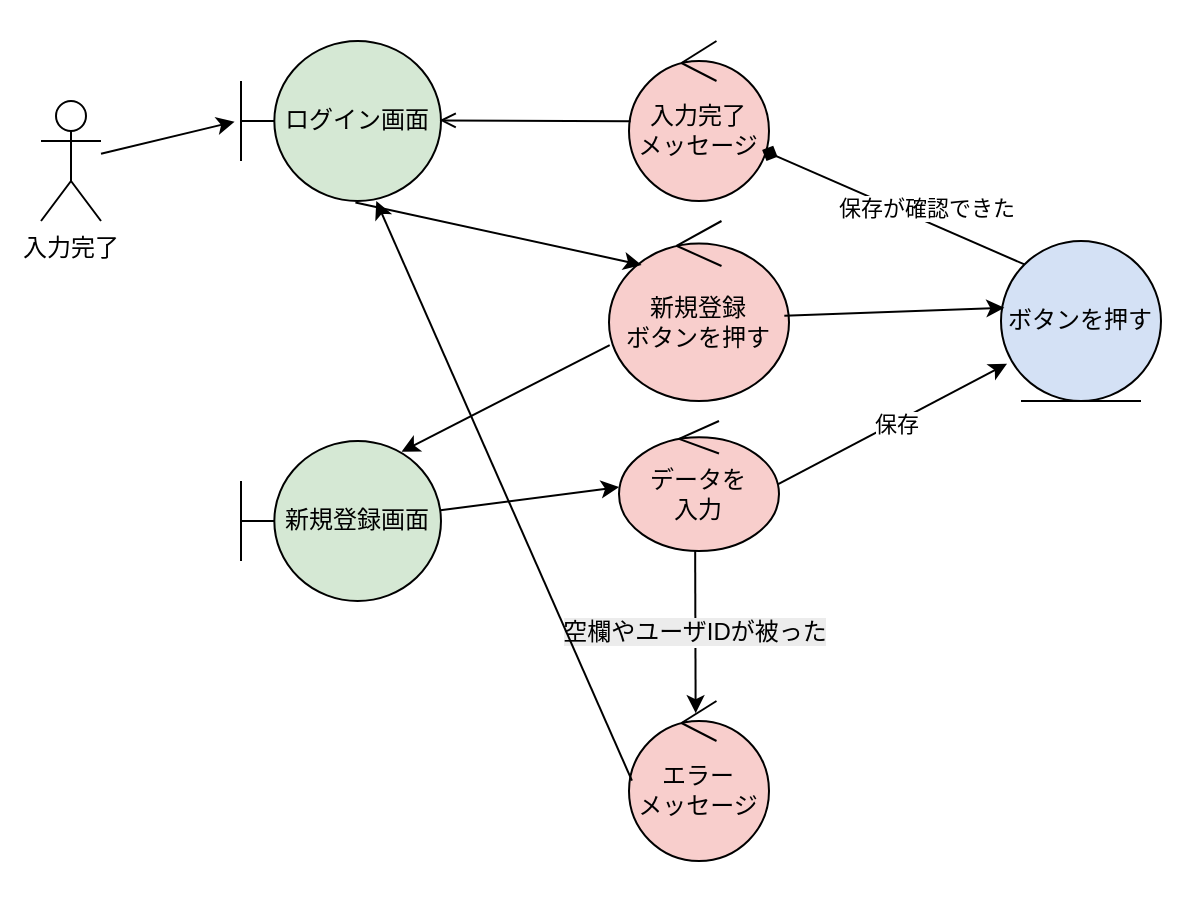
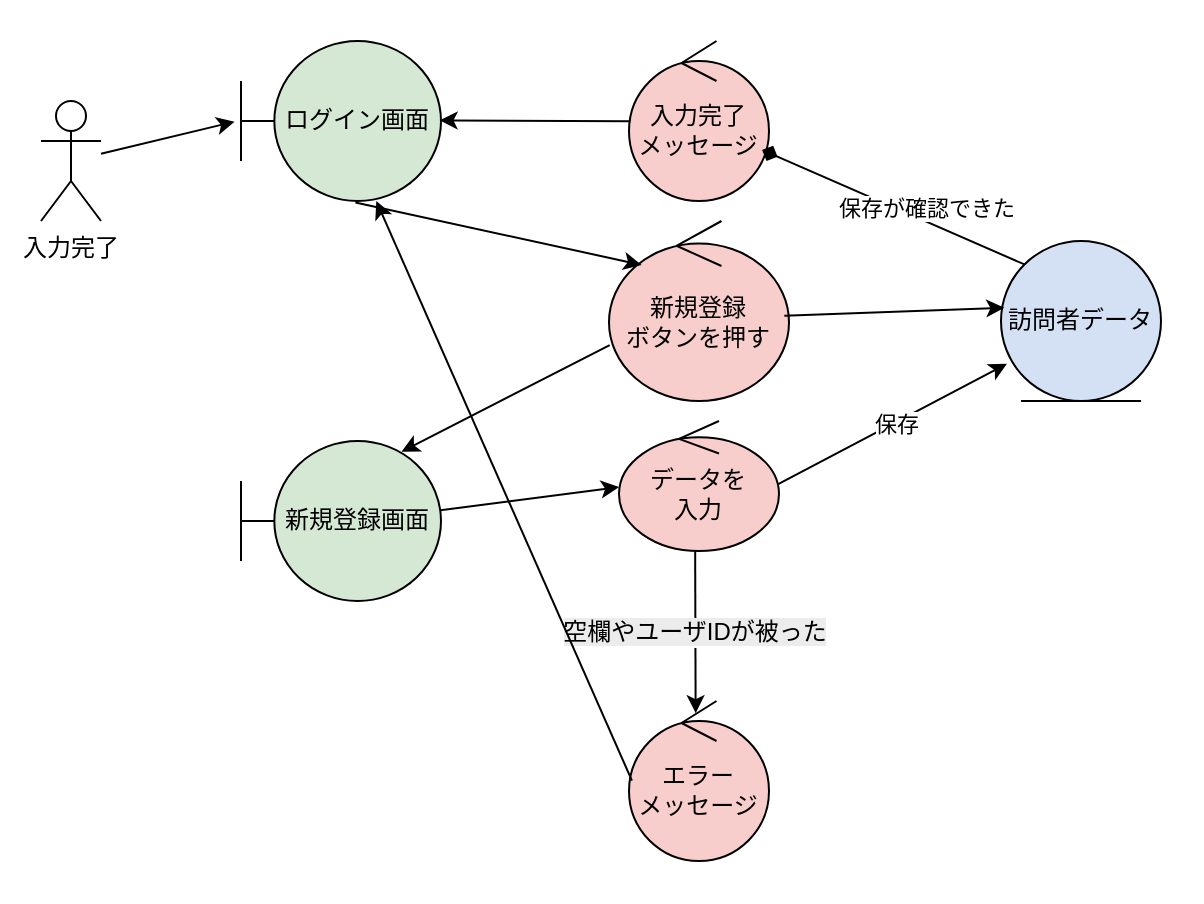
(450, 120) -> (454, 120)
(1081, 321) -> (1081, 321)
